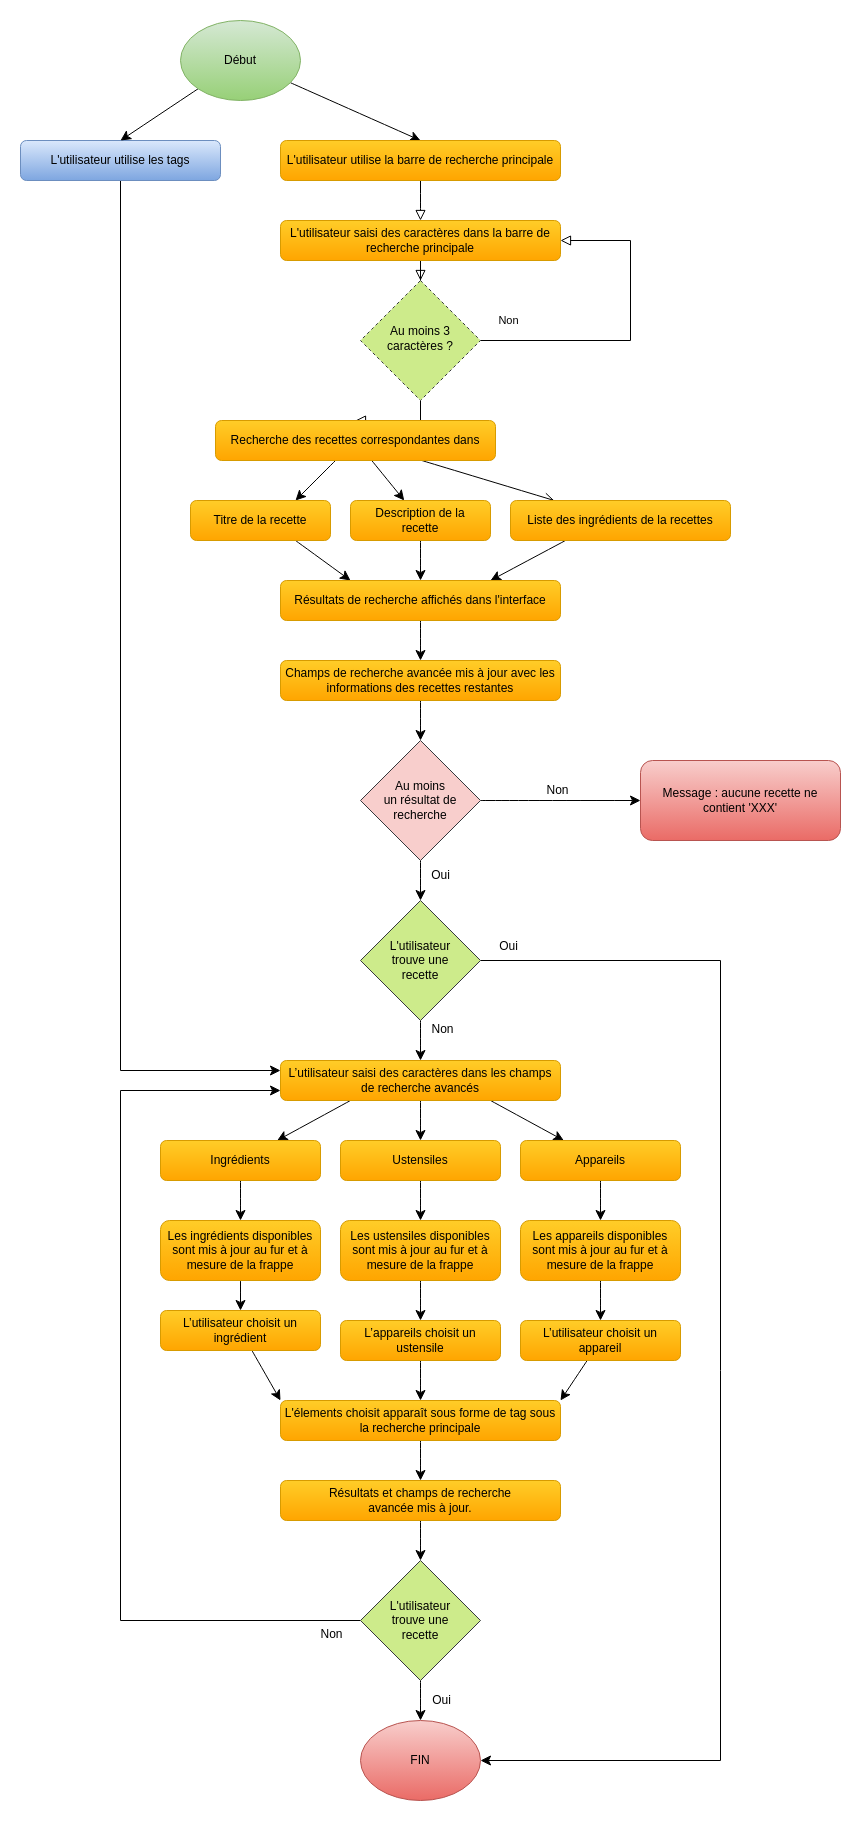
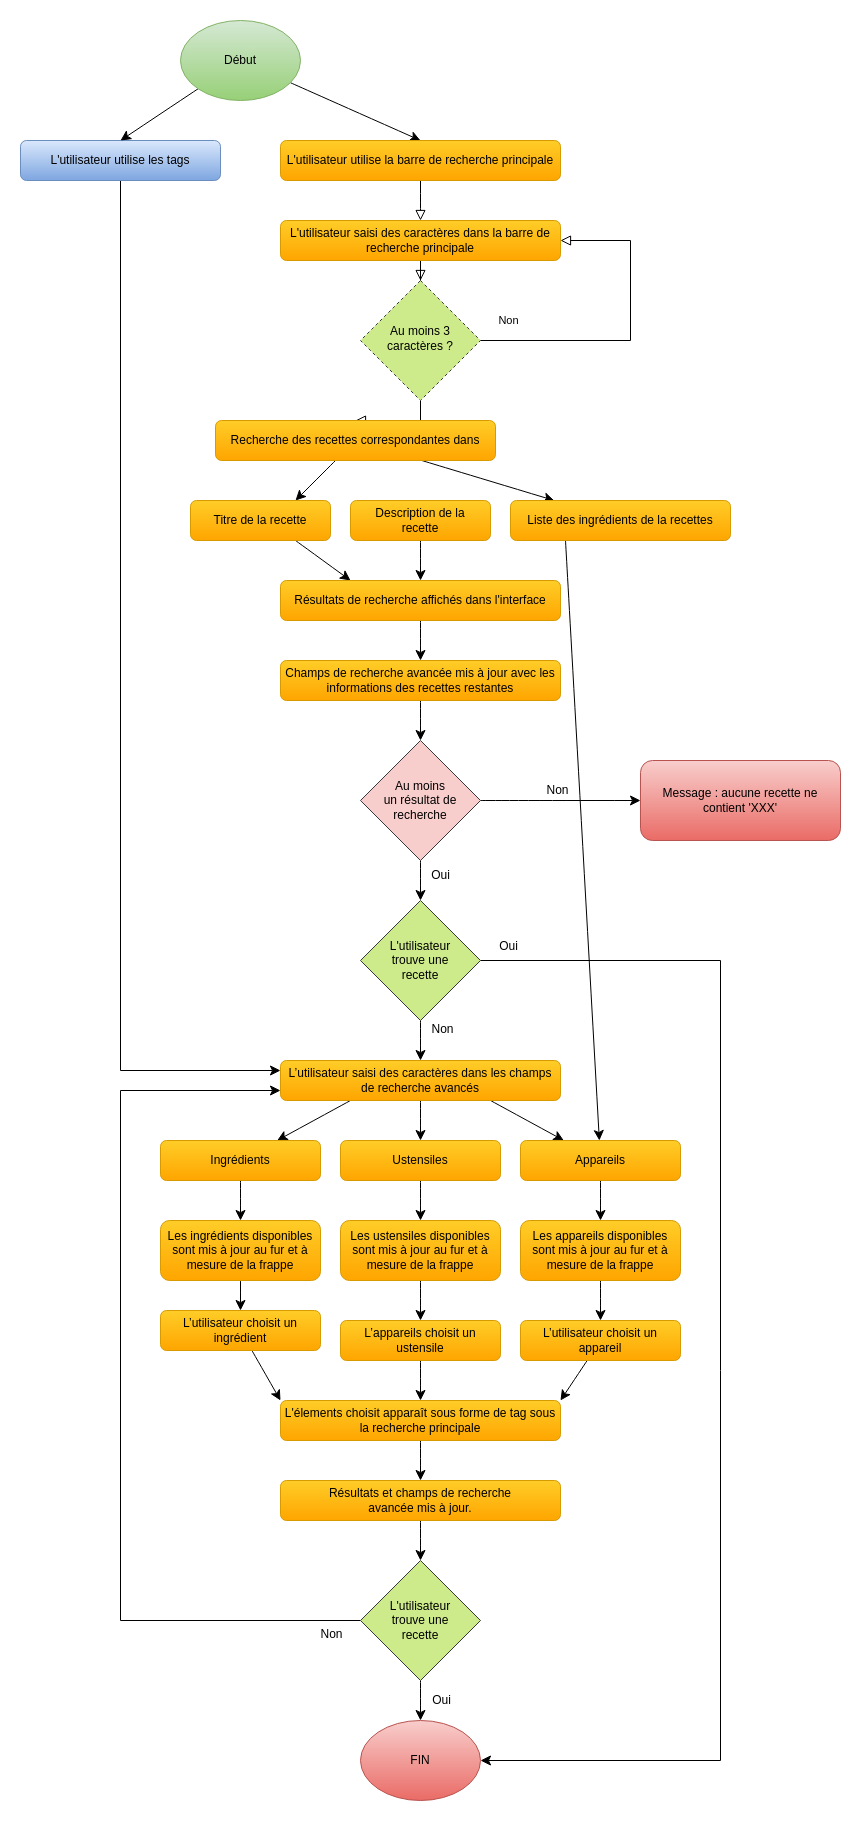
(386, 478) -> none
(547, 498) -> (545, 498)
(531, 559) -> (582, 837)
